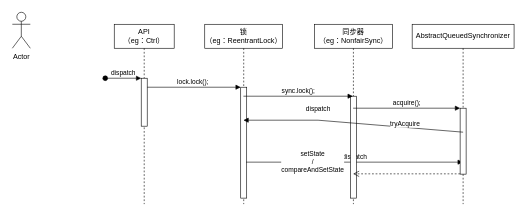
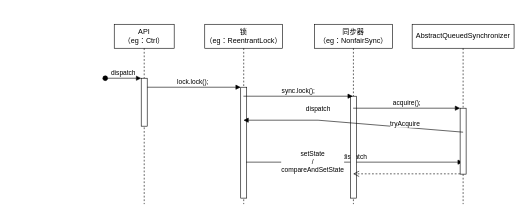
(21, 30) -> none
